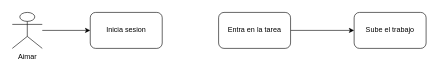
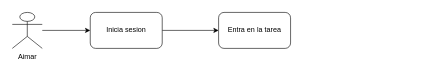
none -> (189, 30)
(320, 30) -> none
(390, 30) -> none
